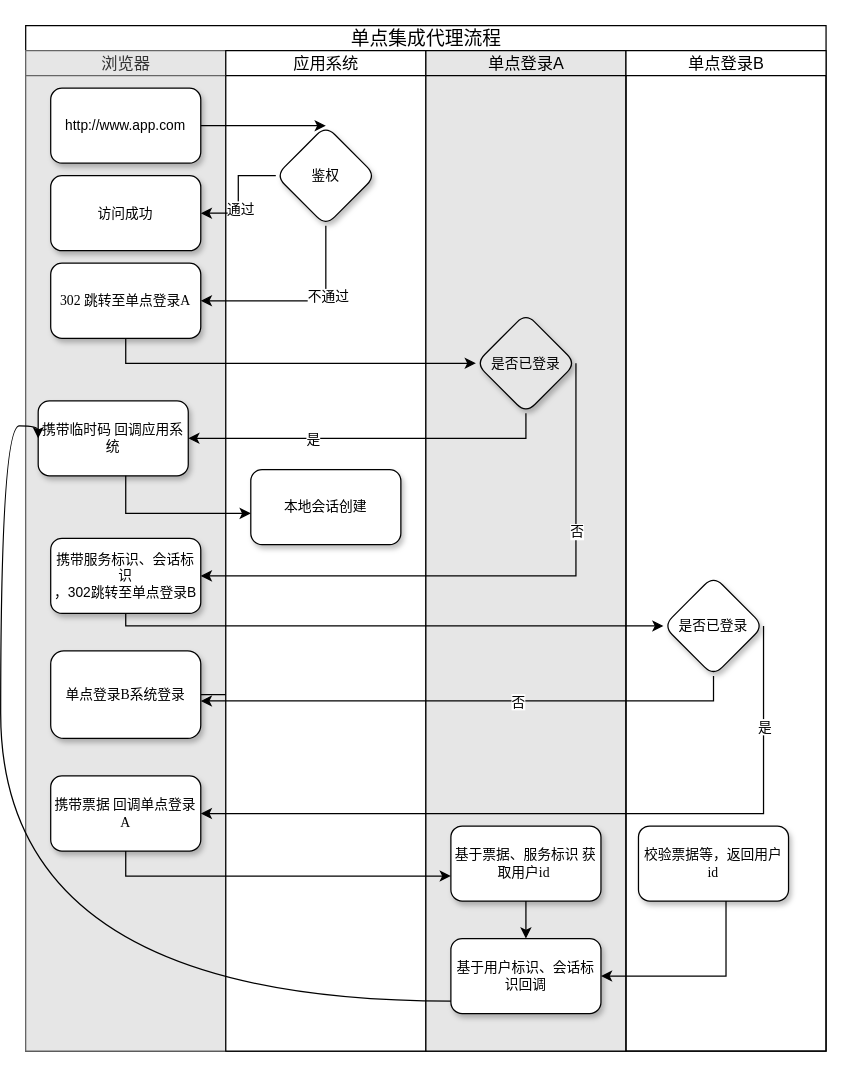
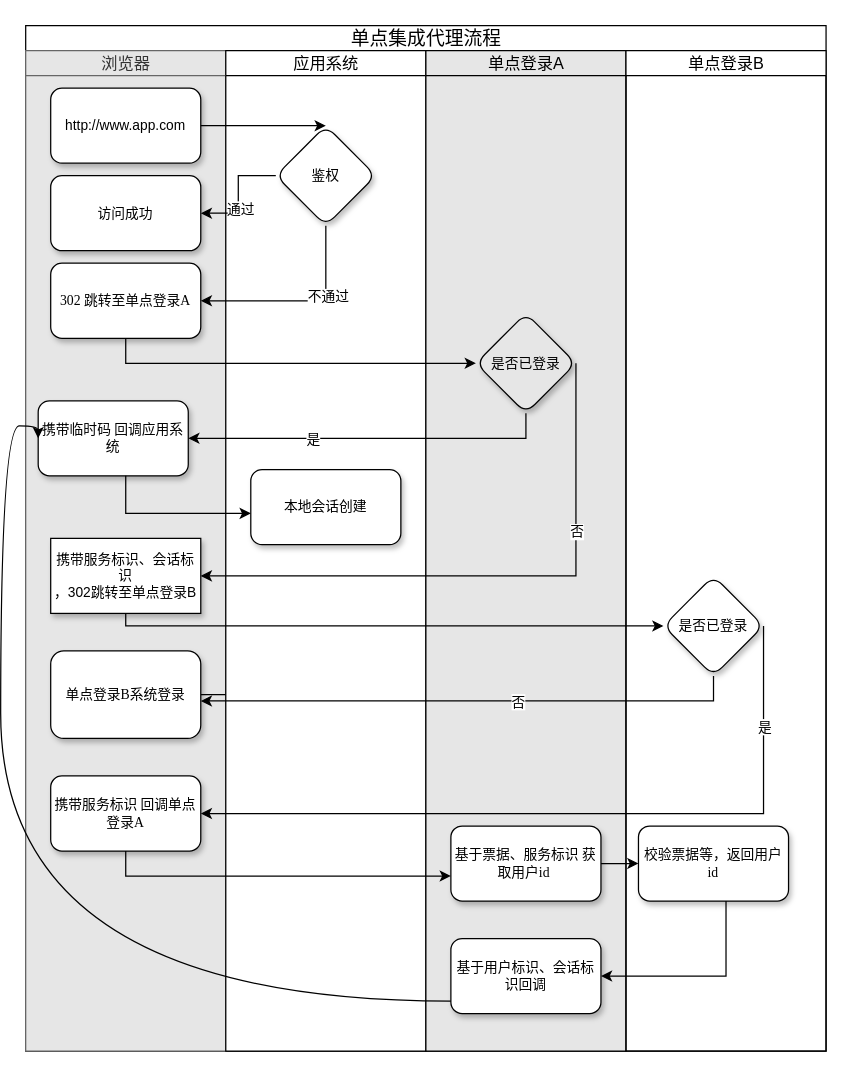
(126, 576) -> (126, 576)
(126, 813) -> (126, 813)
(526, 924) -> (623, 863)
